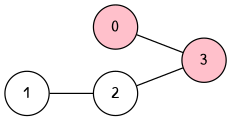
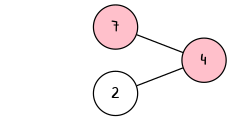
(116, 27) -> (116, 27)
(204, 60) -> (204, 60)
(27, 93) -> none
